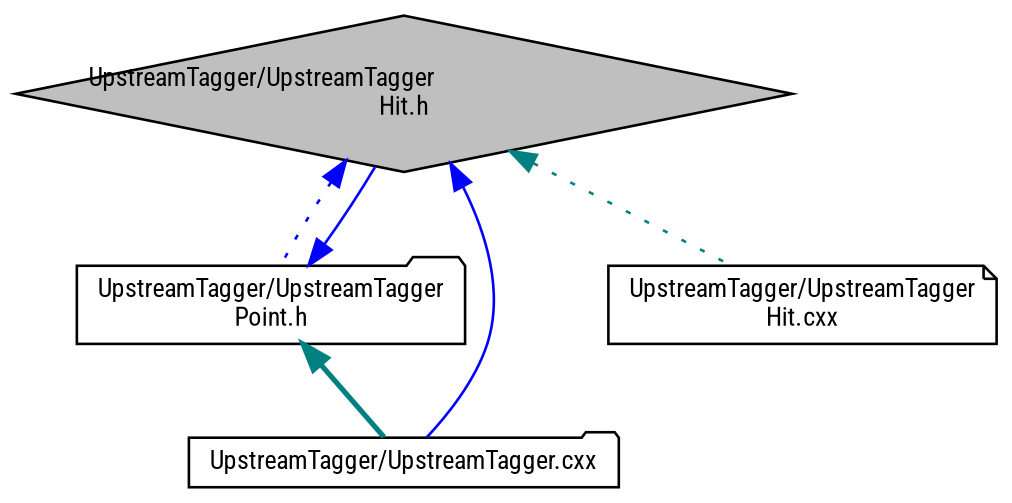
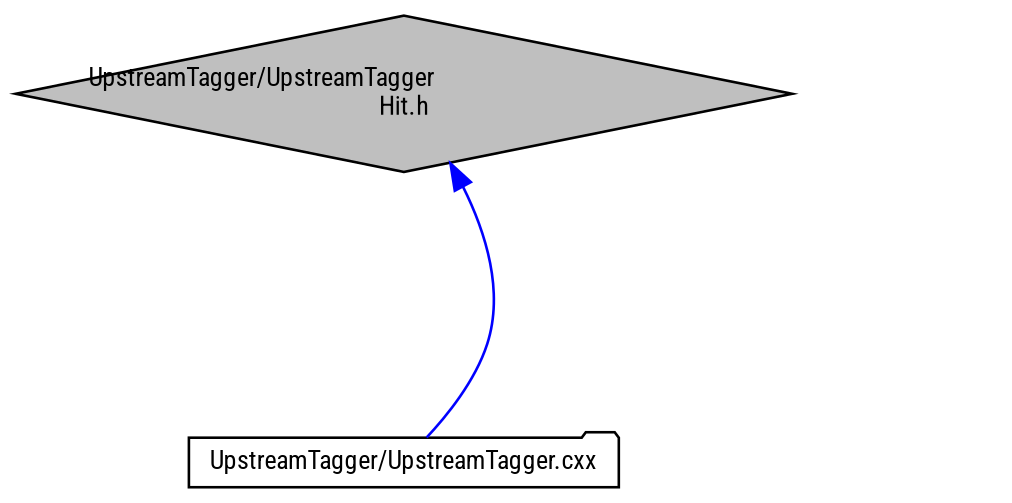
(271, 305) -> none
(803, 305) -> none
